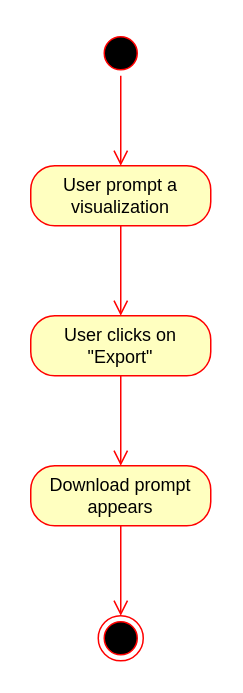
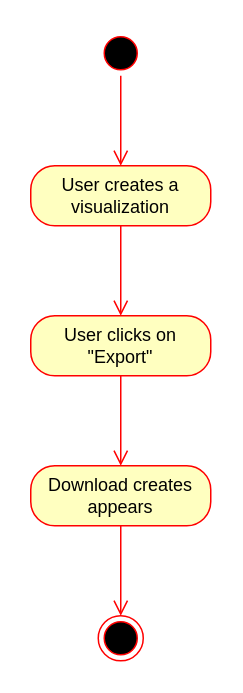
(121, 196) -> (121, 196)
(121, 496) -> (121, 496)
